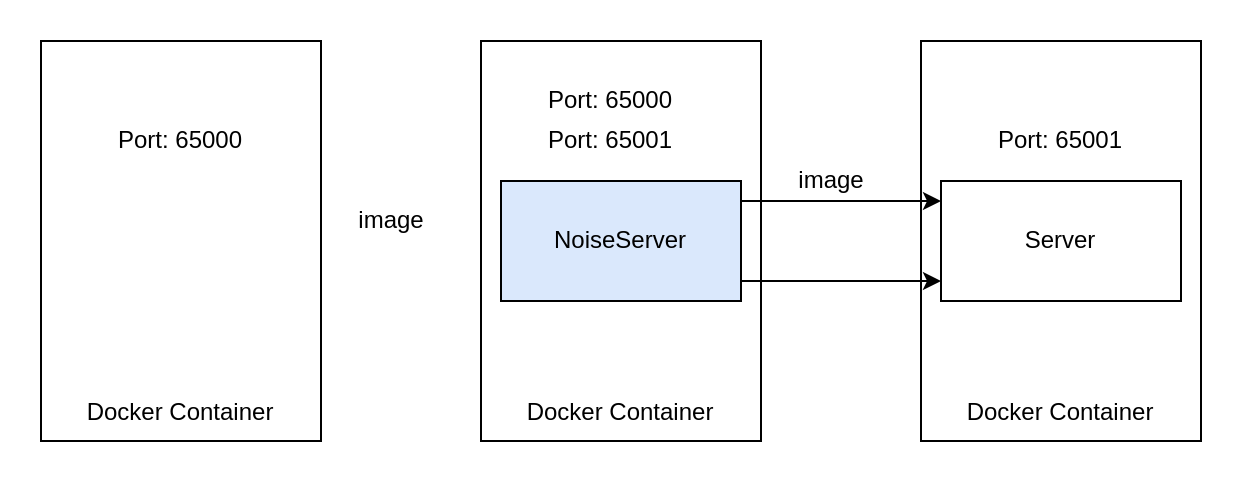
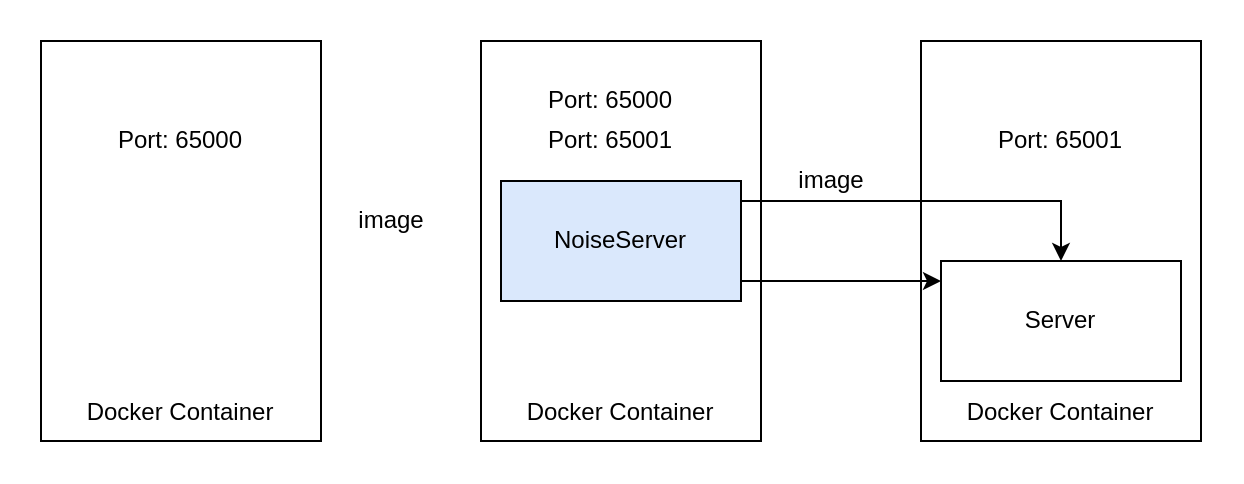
(1061, 241) -> (1061, 321)
